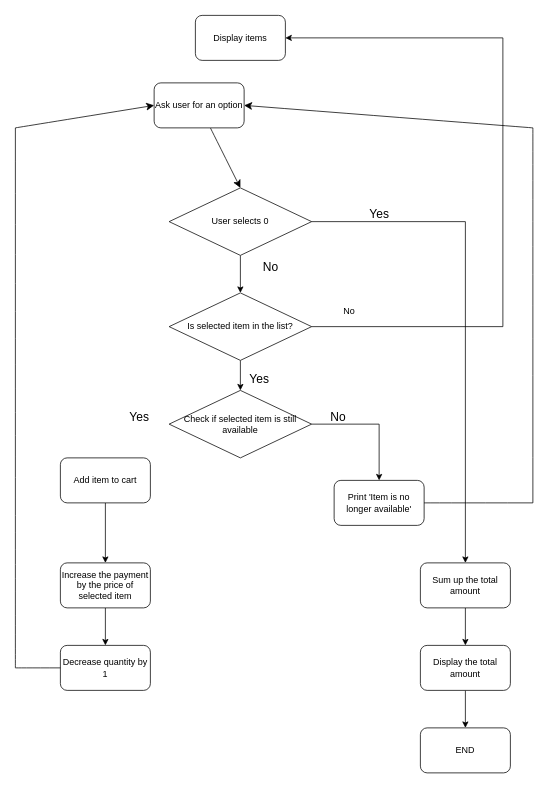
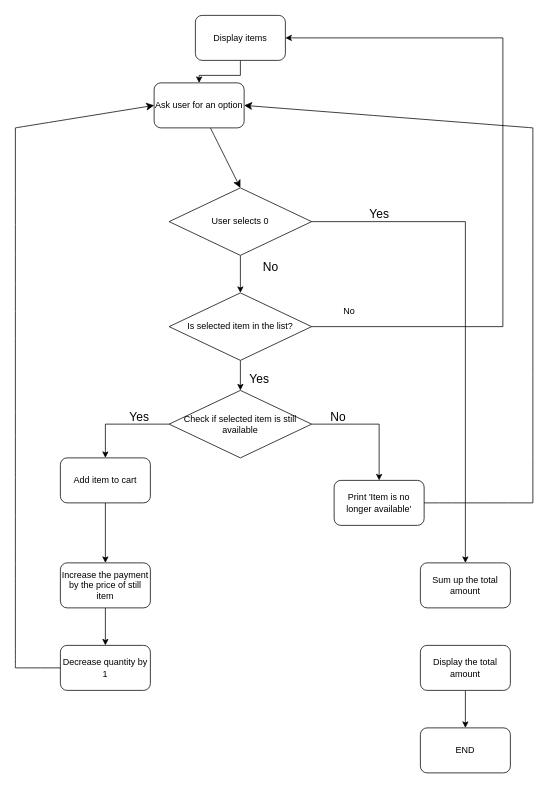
none -> (226, 75)
none -> (105, 438)
(105, 585) -> (105, 585)
(465, 624) -> none
